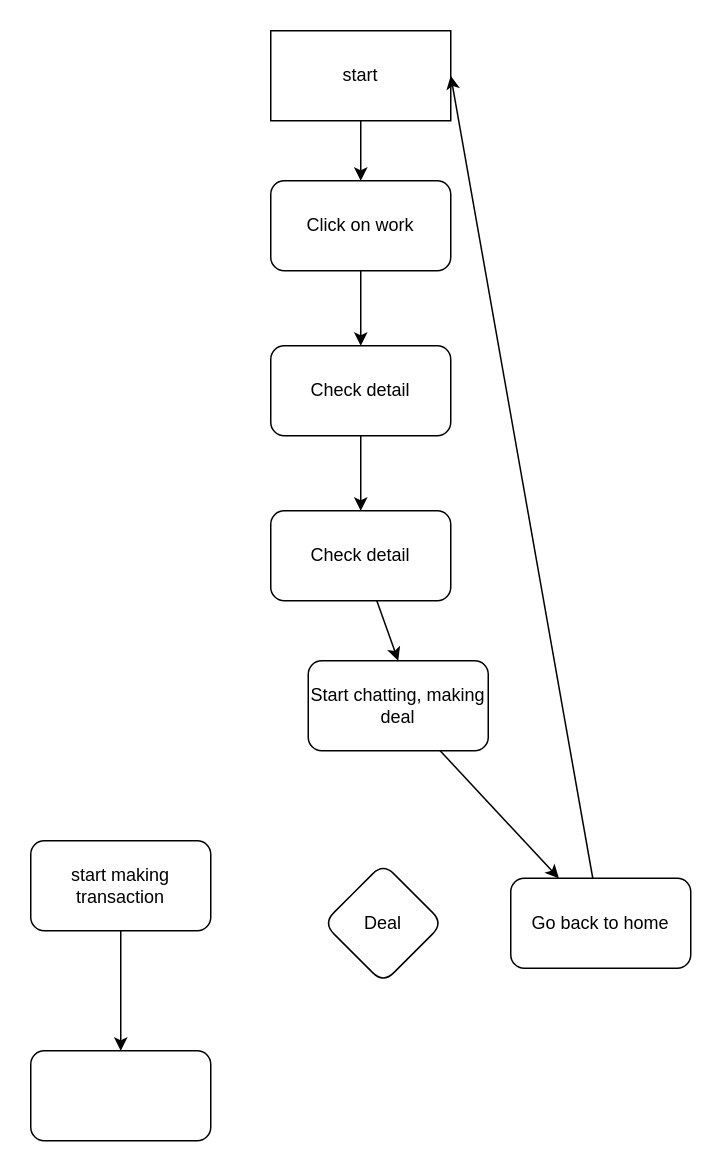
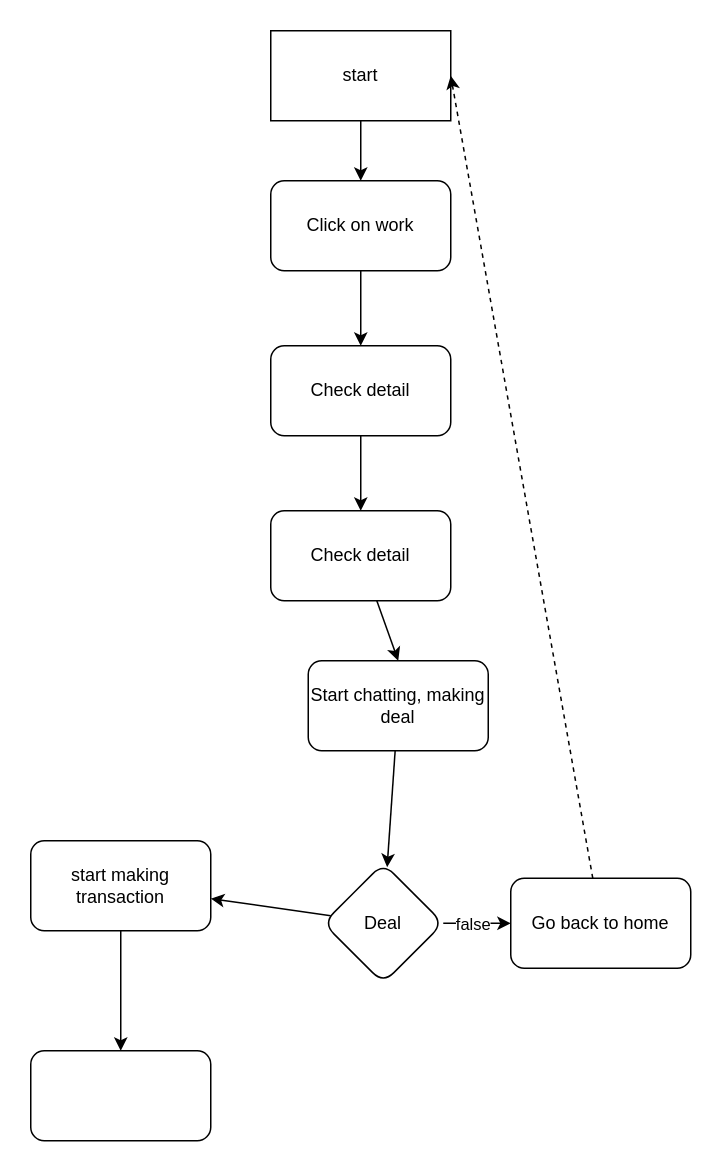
(523, 482) -> (523, 482)
(496, 811) -> (391, 804)
none -> (276, 908)
none -> (472, 923)
